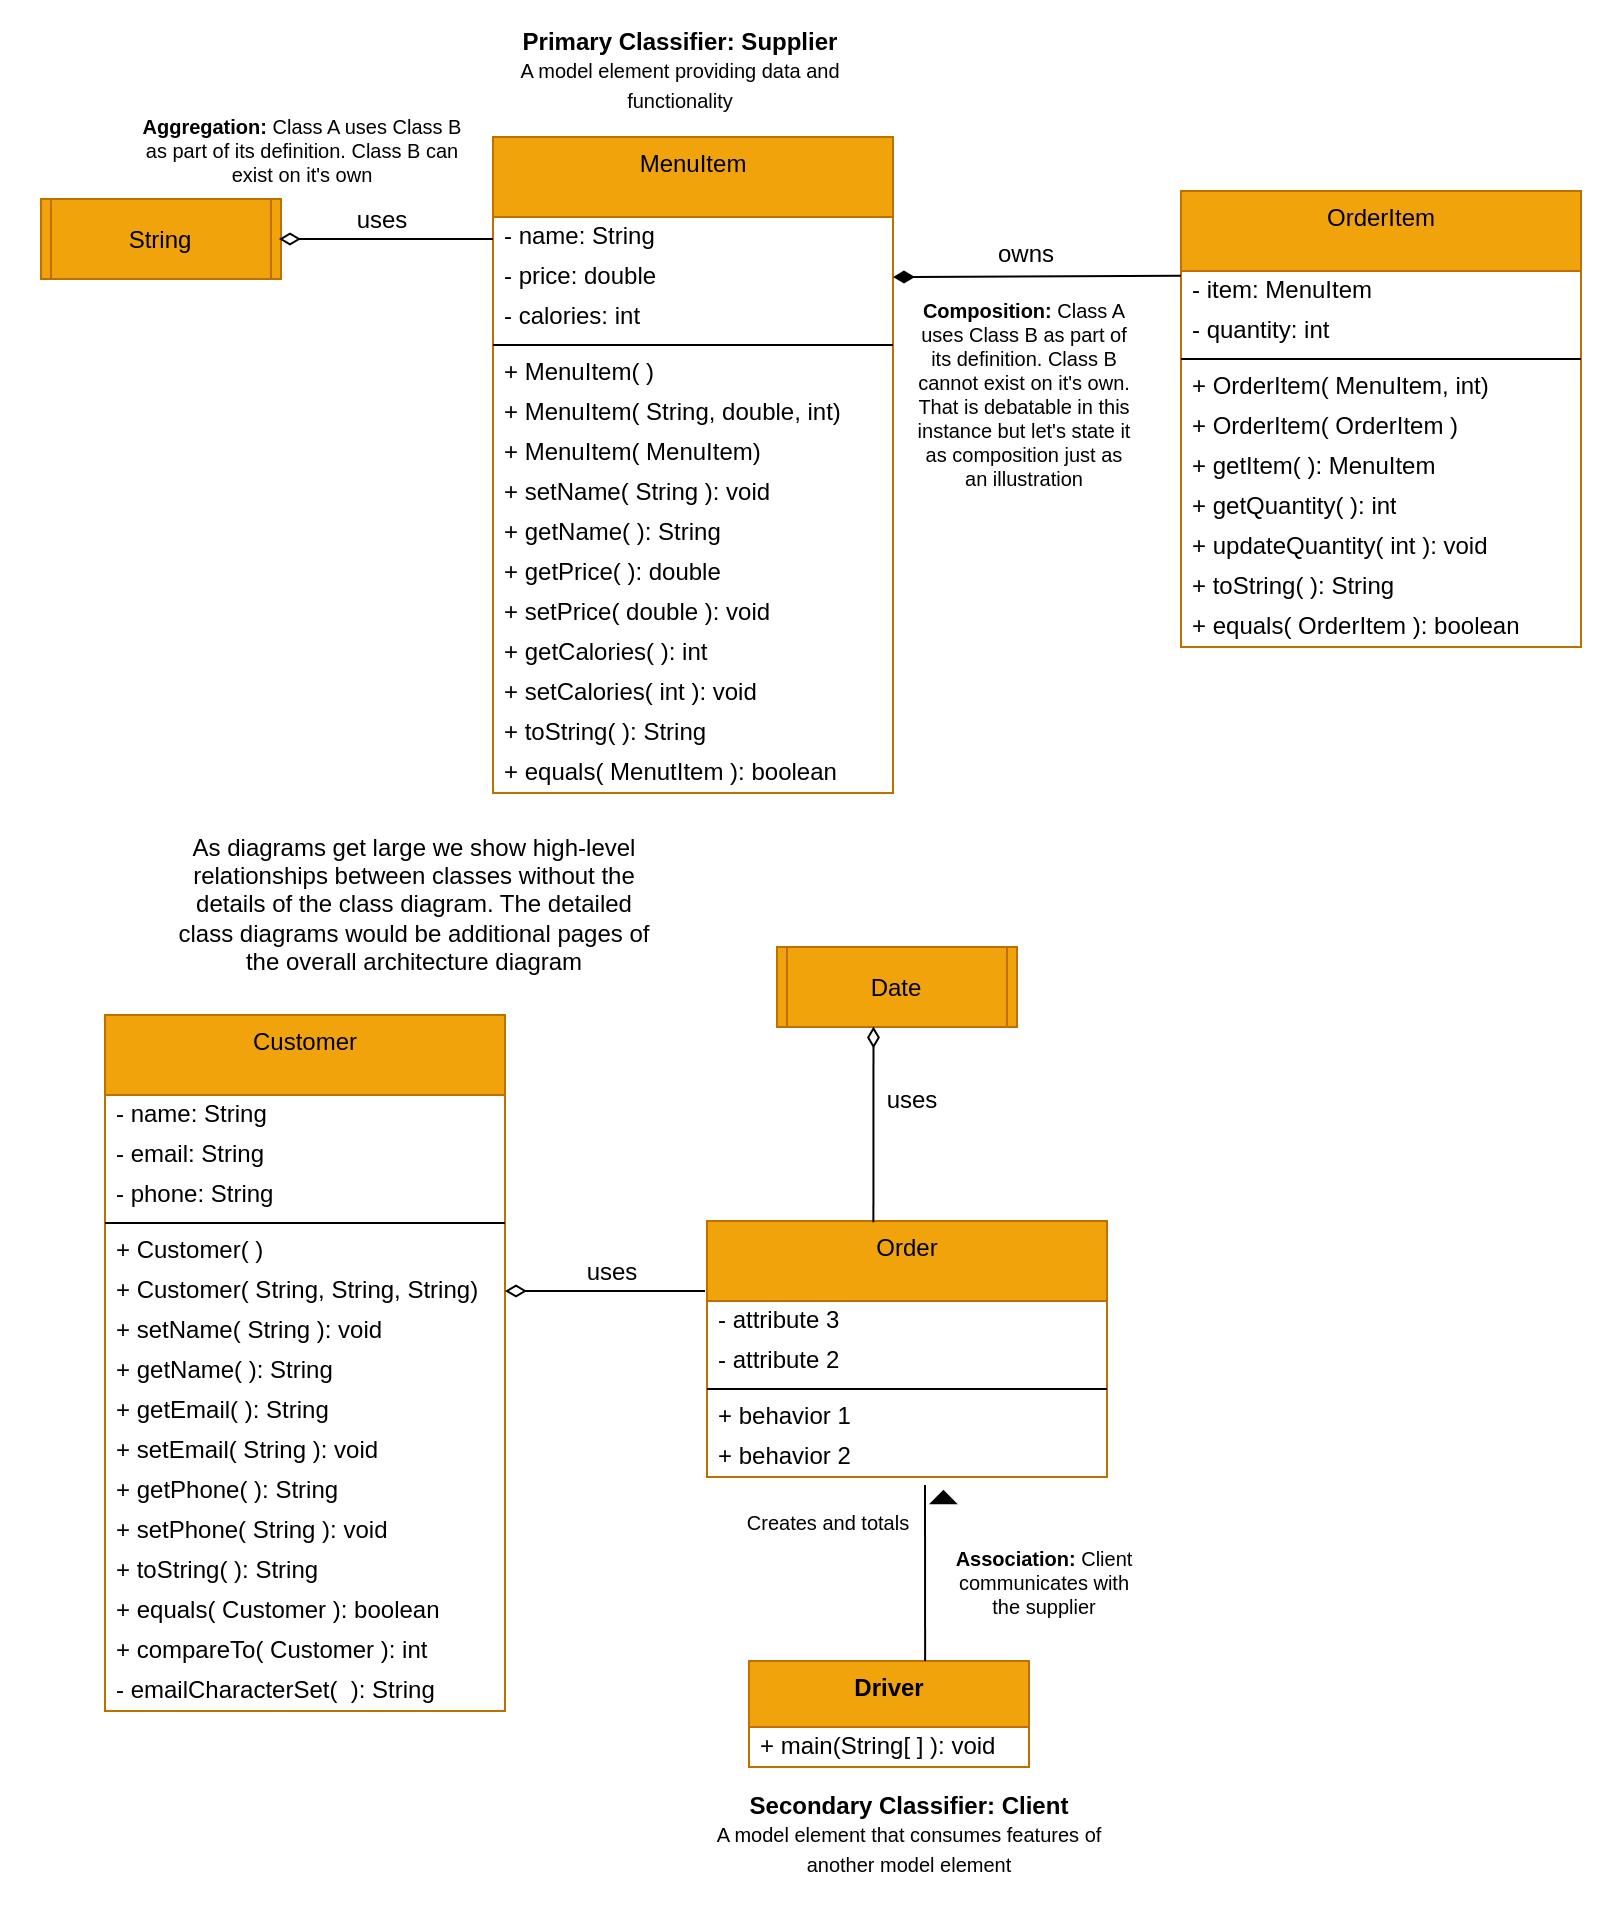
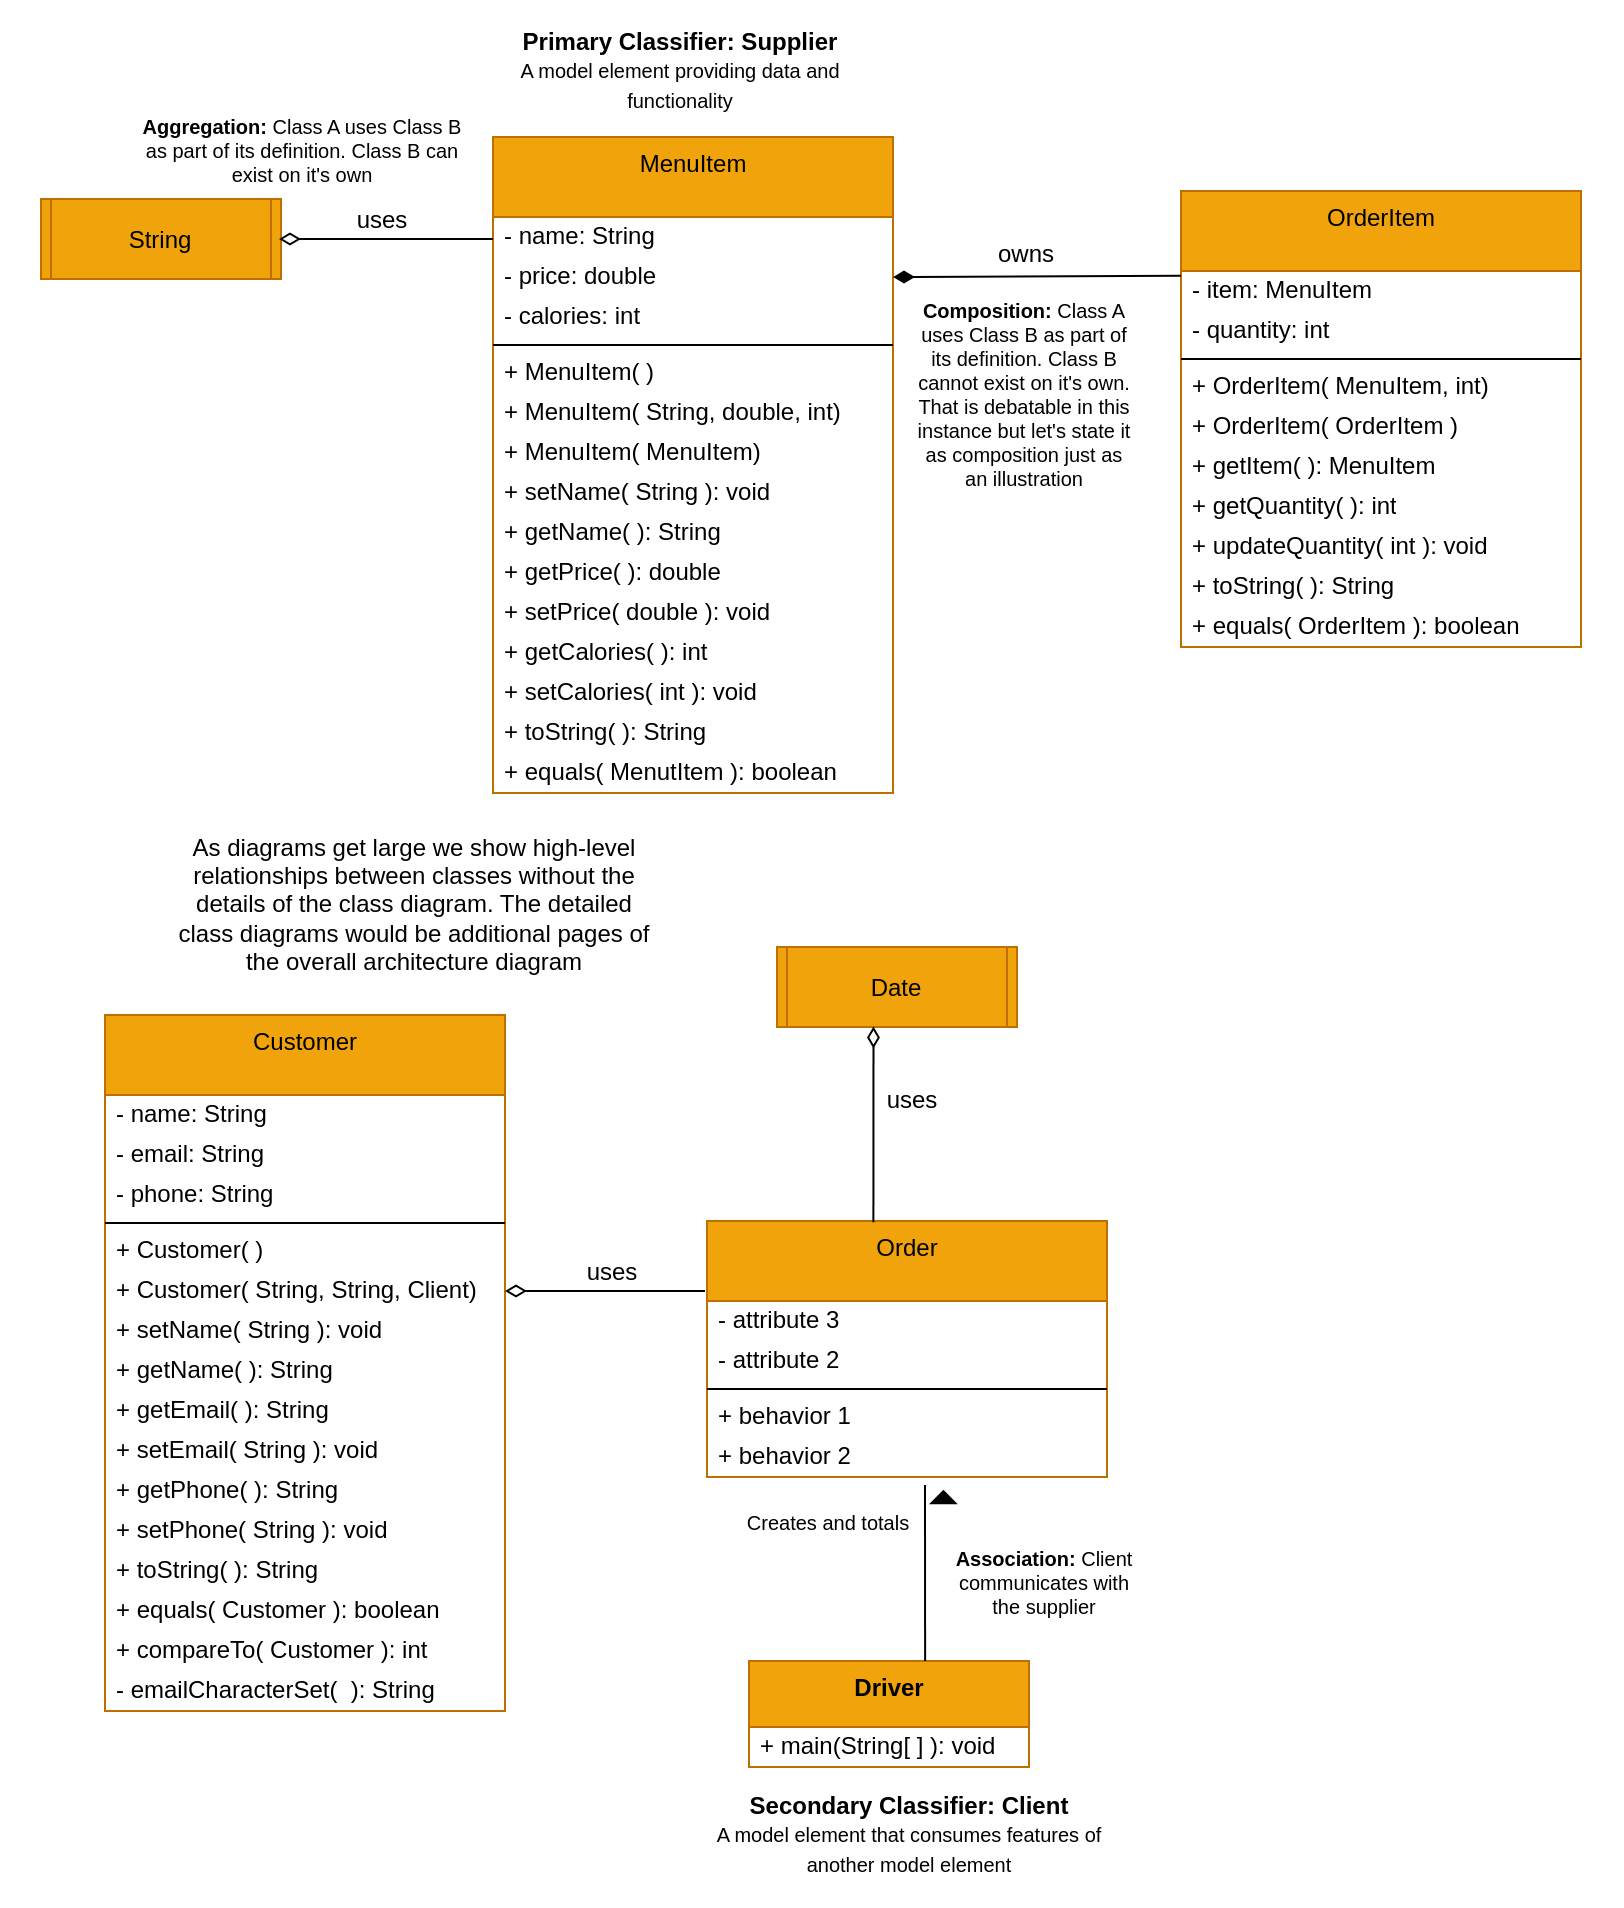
(324, 1291) -> (321, 1291)
